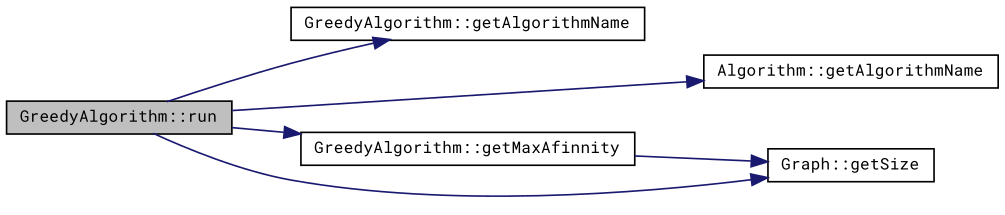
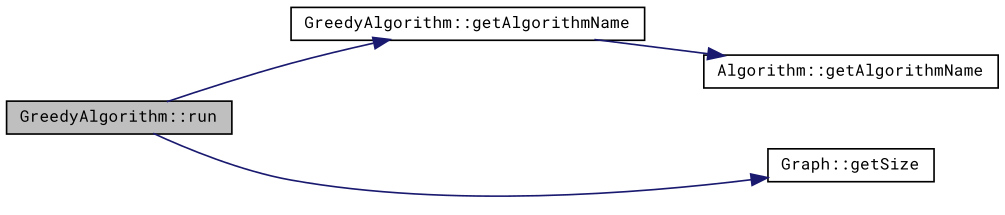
(460, 96) -> (651, 47)
(468, 149) -> none
